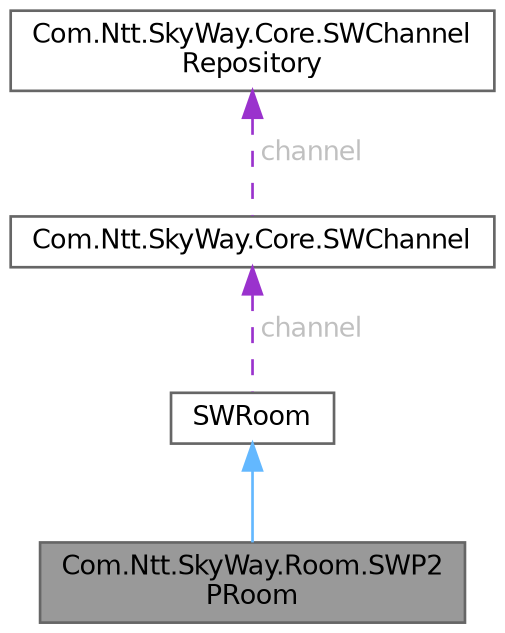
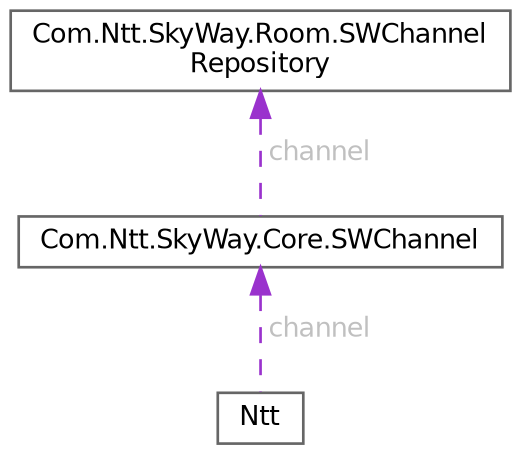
(253, 51) -> (261, 51)
(253, 418) -> (261, 418)
(253, 583) -> none
